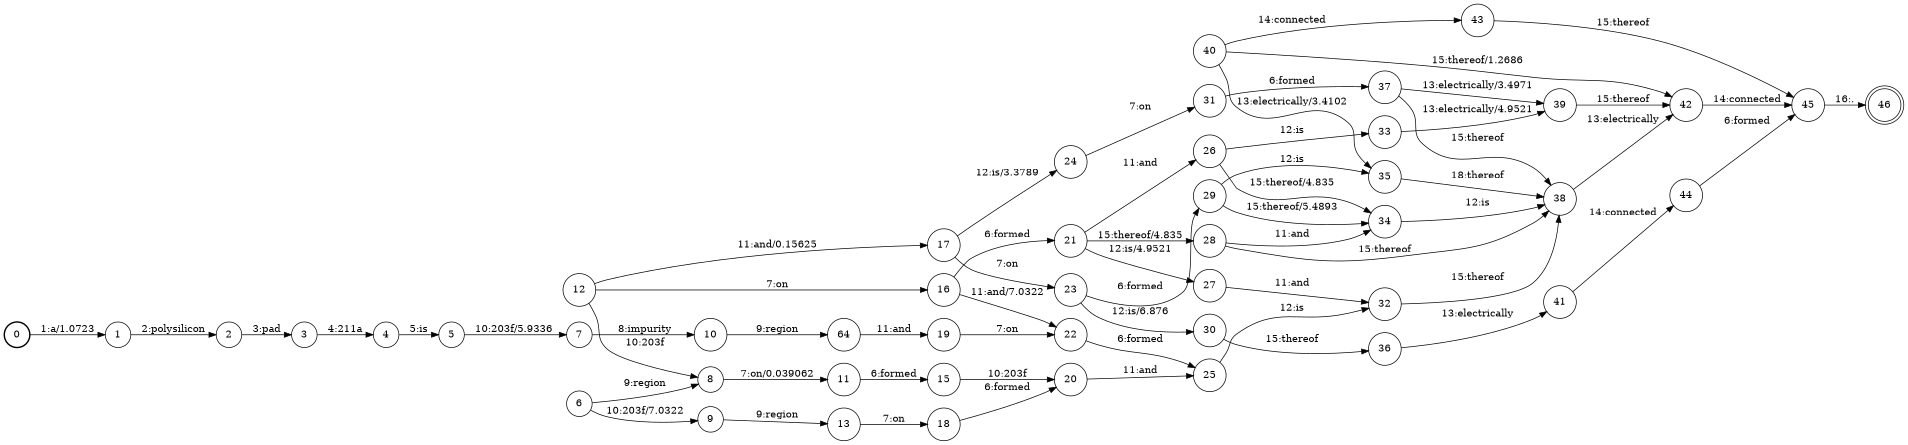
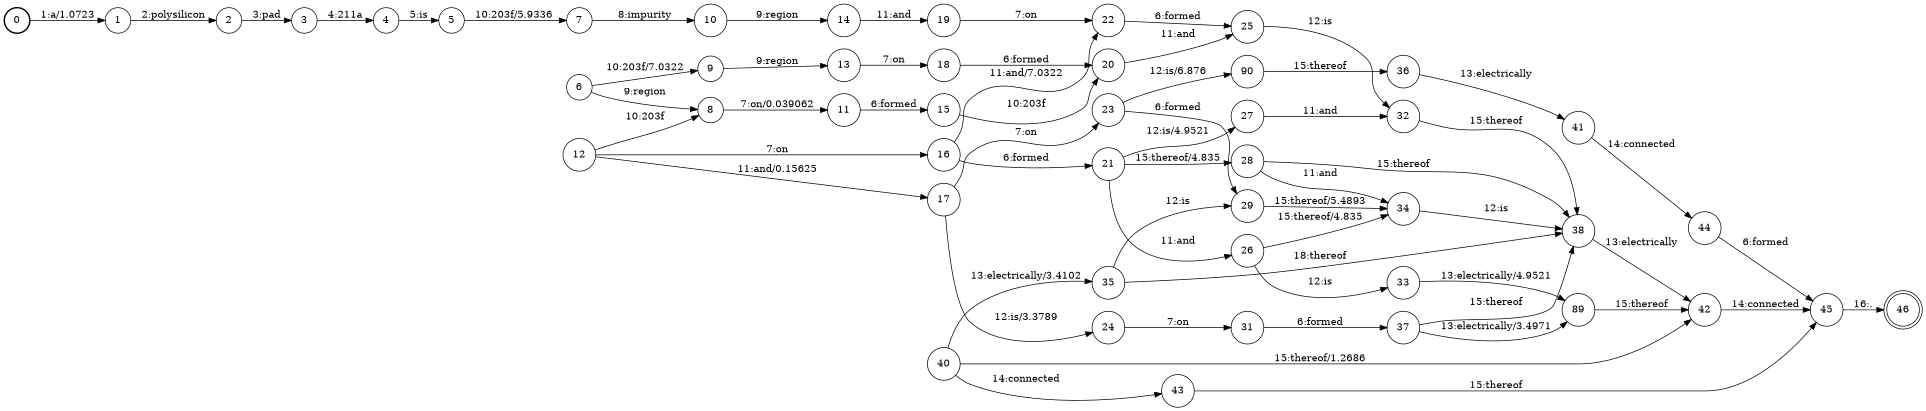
(1560, 105) -> (1578, 310)
(1290, 166) -> (1158, 220)
(1210, 330) -> (1247, 72)
(844, 335) -> (844, 20)
